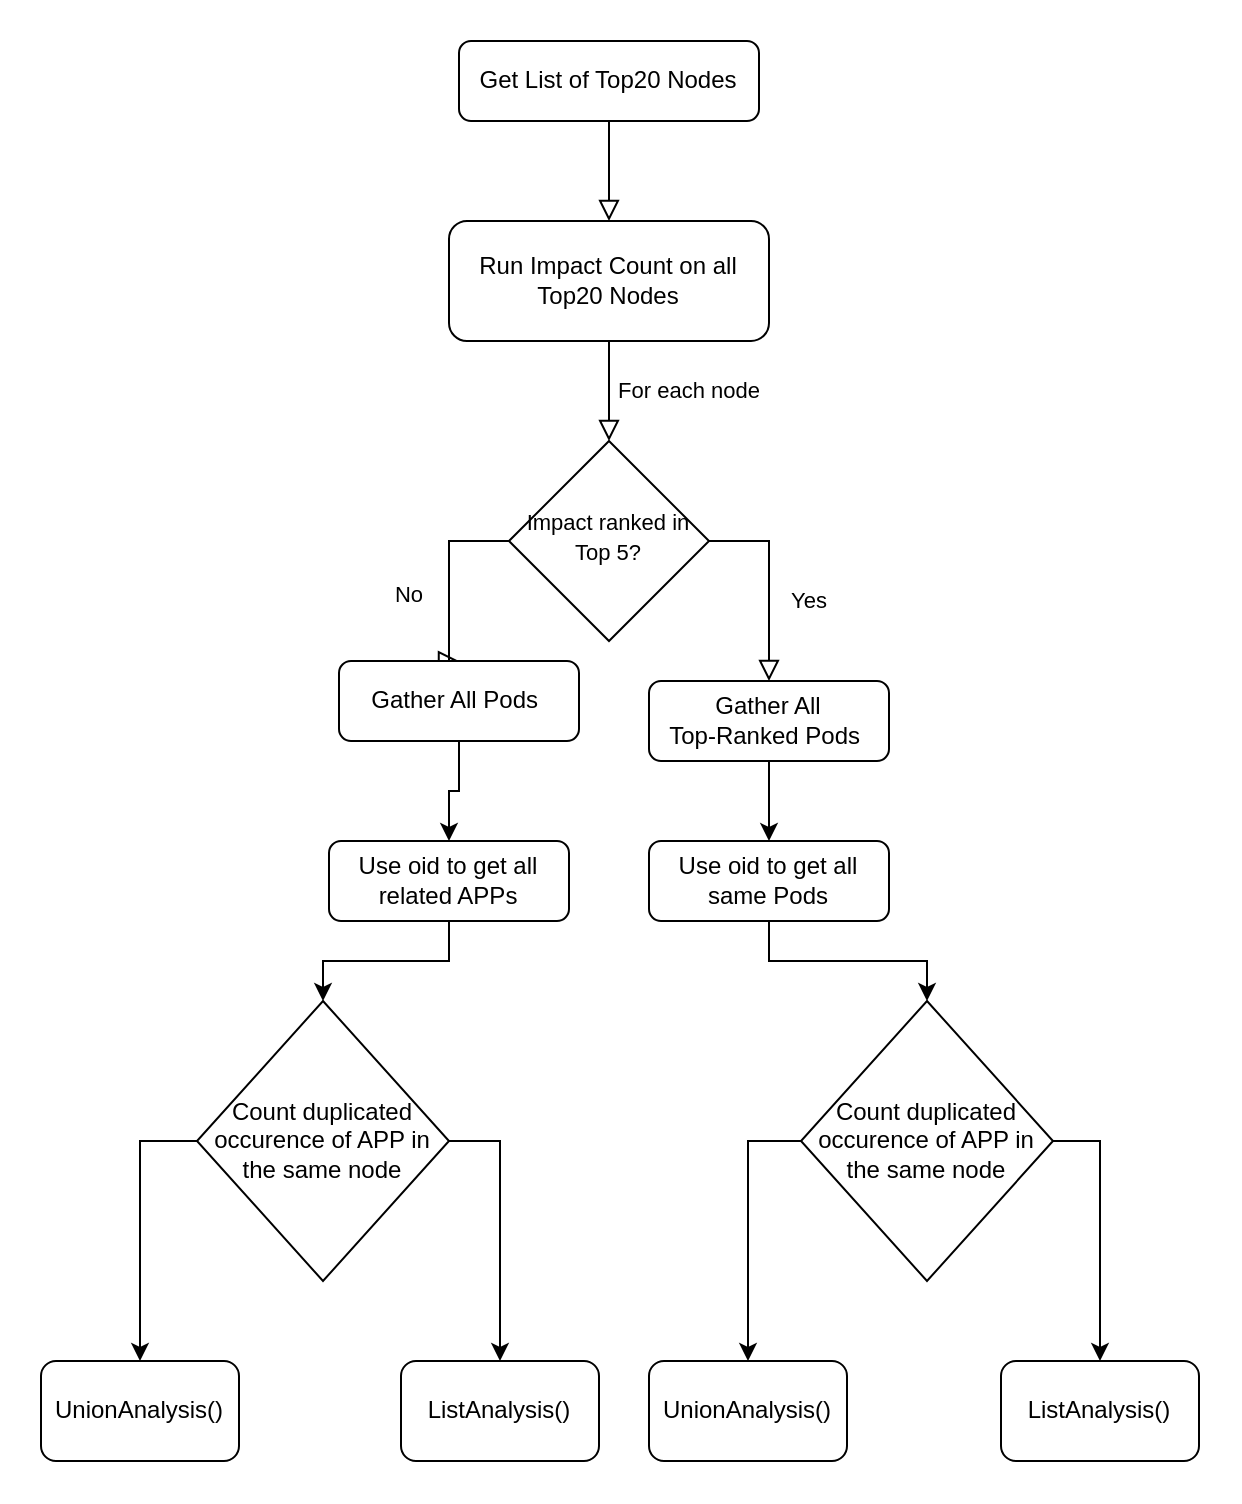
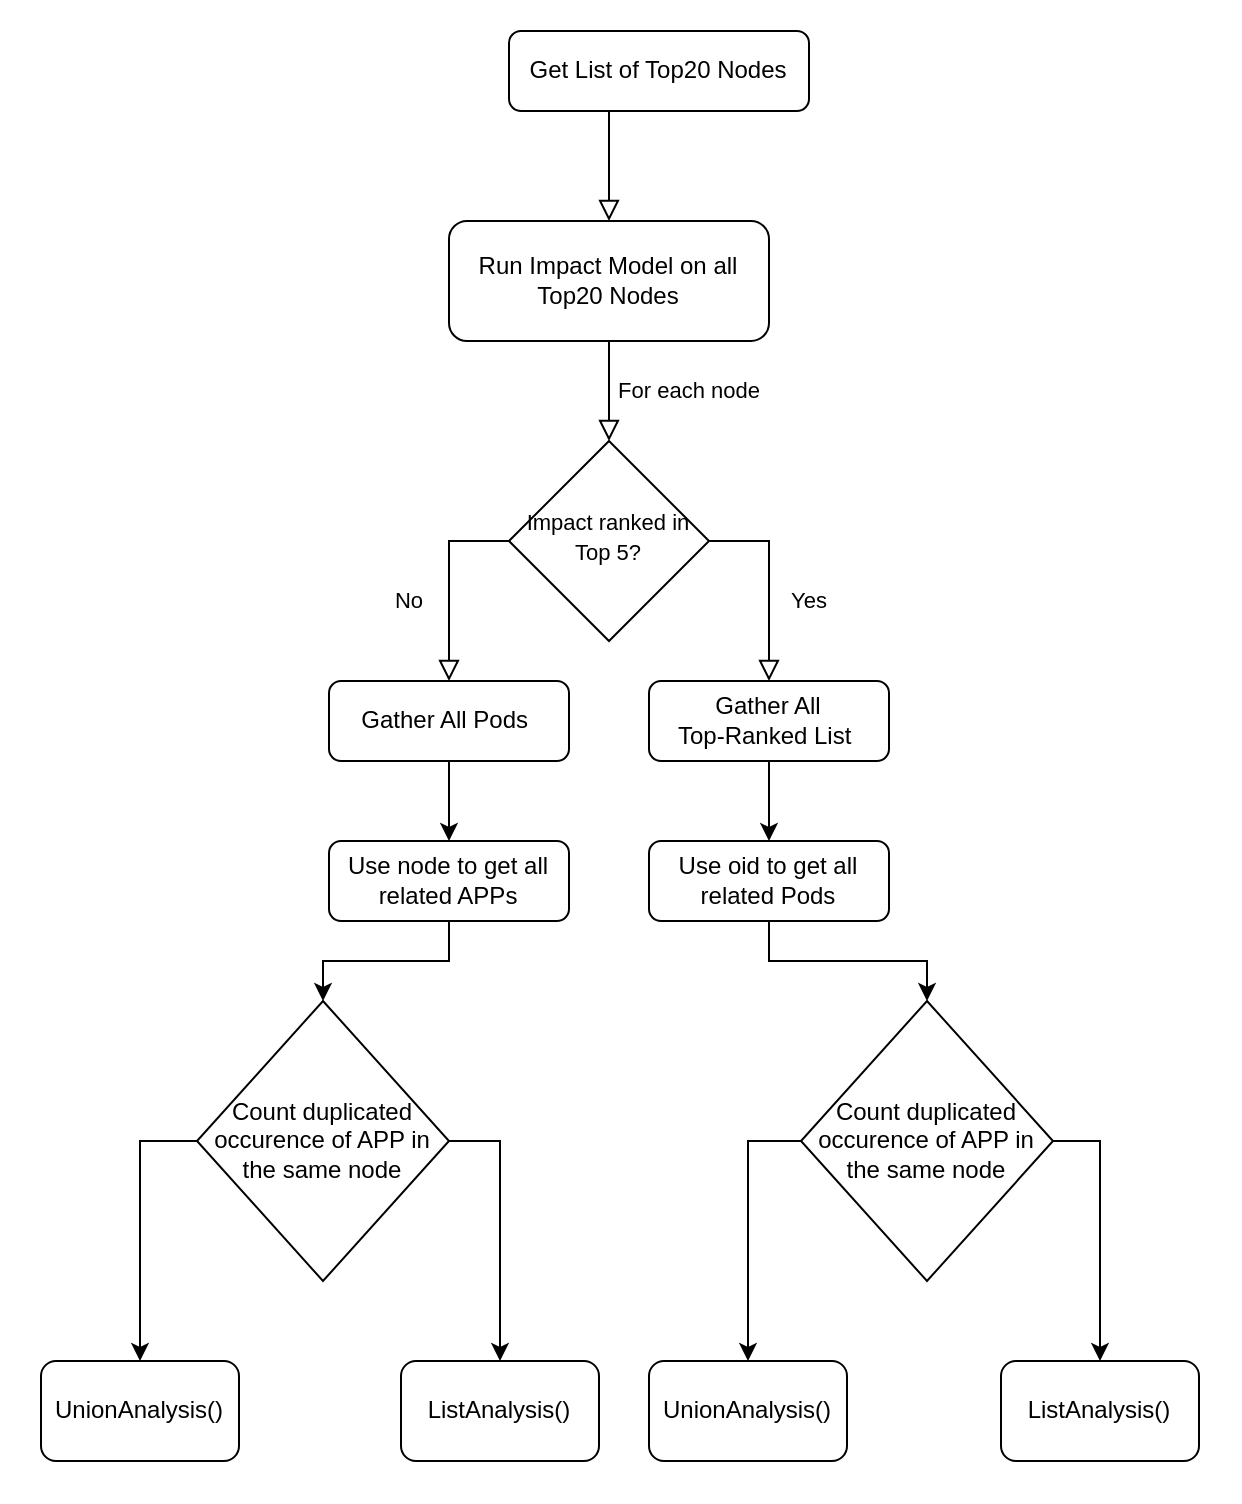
(609, 81) -> (659, 71)
(609, 281) -> (609, 281)
(459, 701) -> (449, 721)
(769, 721) -> (769, 721)
(449, 881) -> (449, 881)
(769, 881) -> (769, 881)
